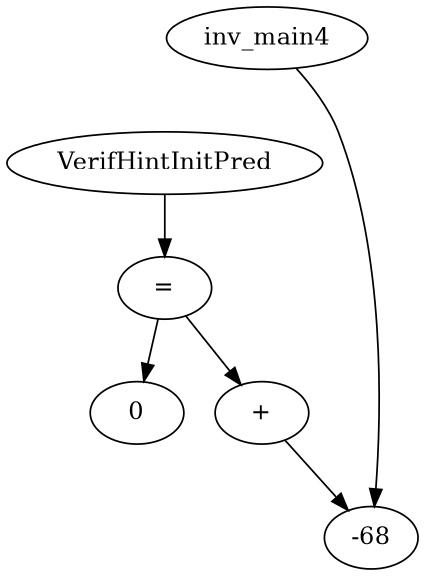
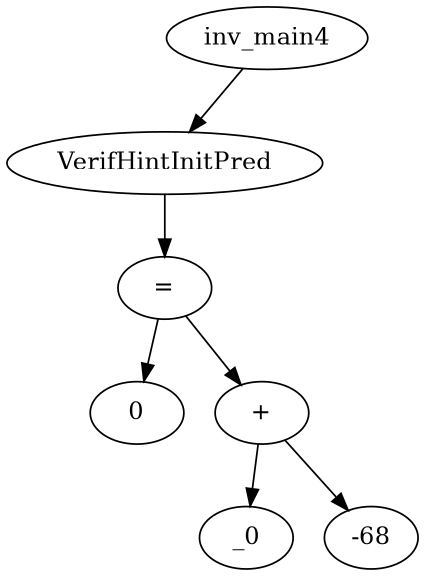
(371, 270) -> (222, 94)
none -> (246, 538)
